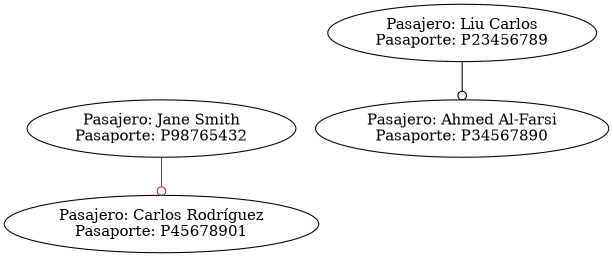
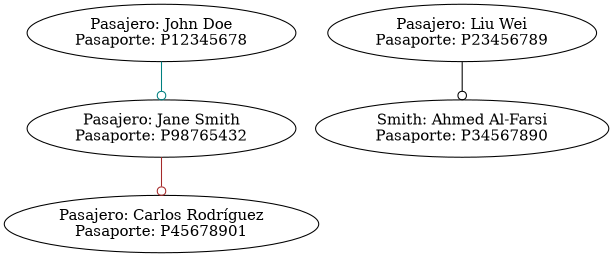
none -> (162, 33)
(462, 33) -> (462, 33)
(462, 129) -> (462, 129)
